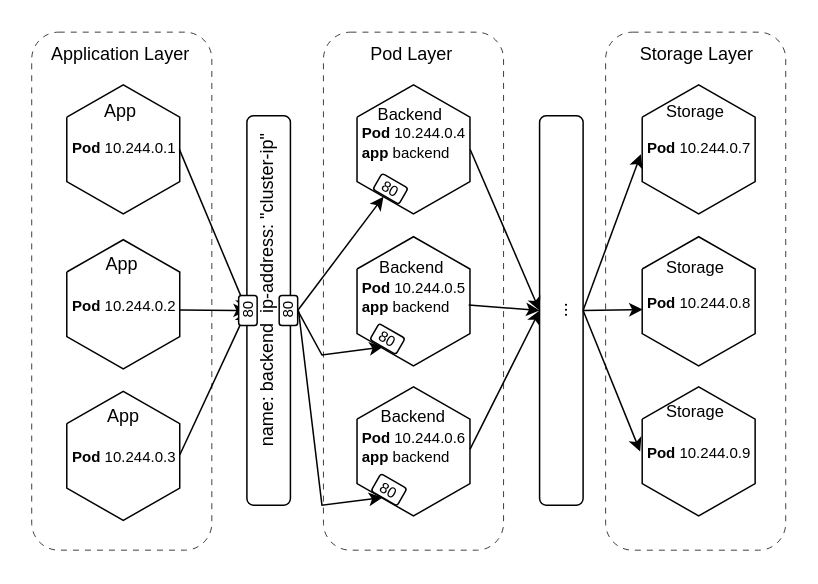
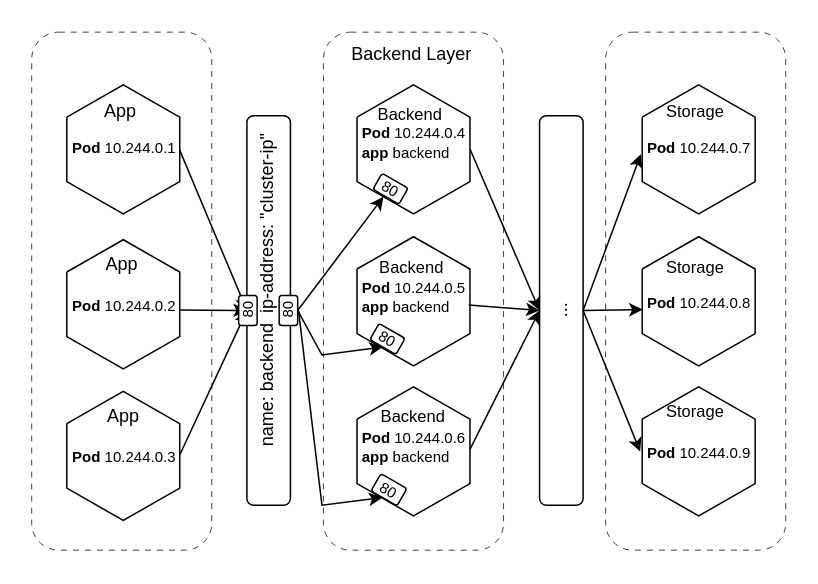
(122, 55) -> none
(412, 55) -> (412, 55)
(697, 55) -> none
